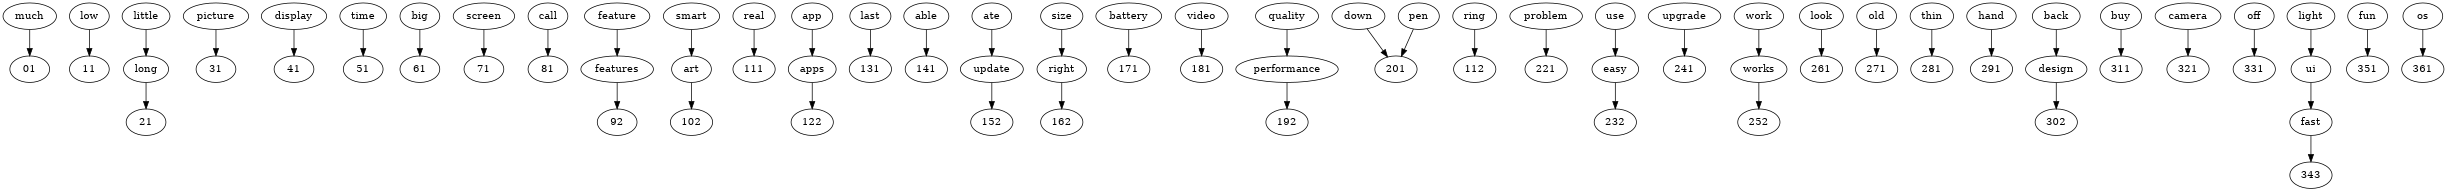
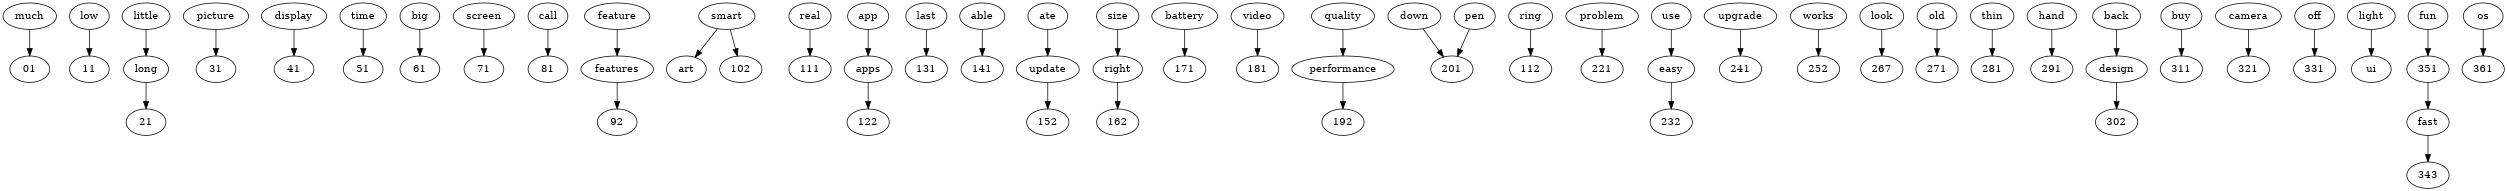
(1759, 16) -> none
(1821, 69) -> (1882, 69)
(692, 92) -> (733, 39)
(2311, 92) -> (2428, 92)
